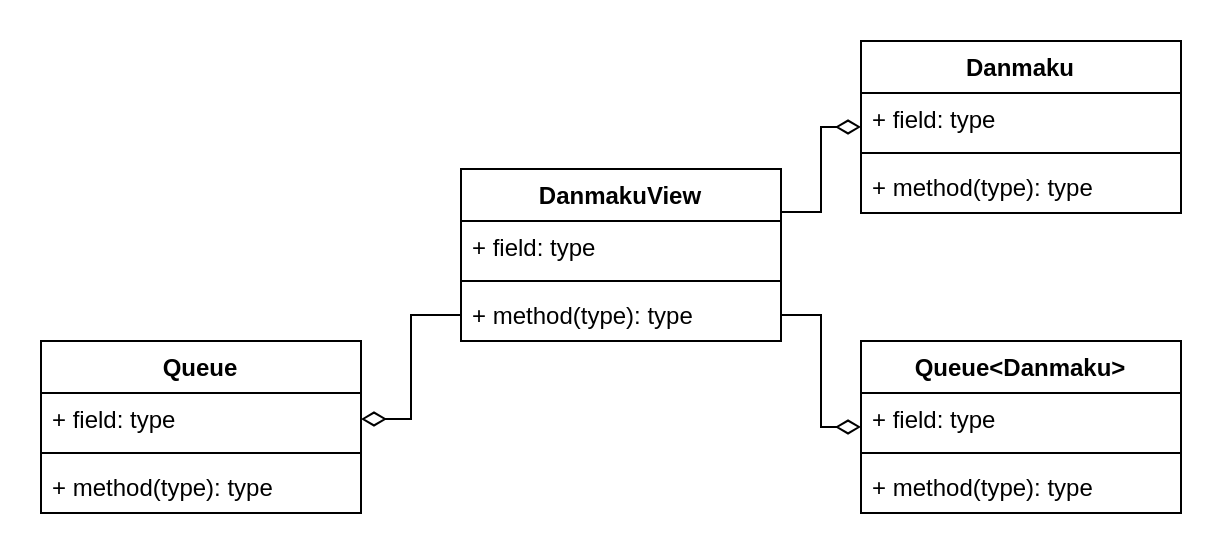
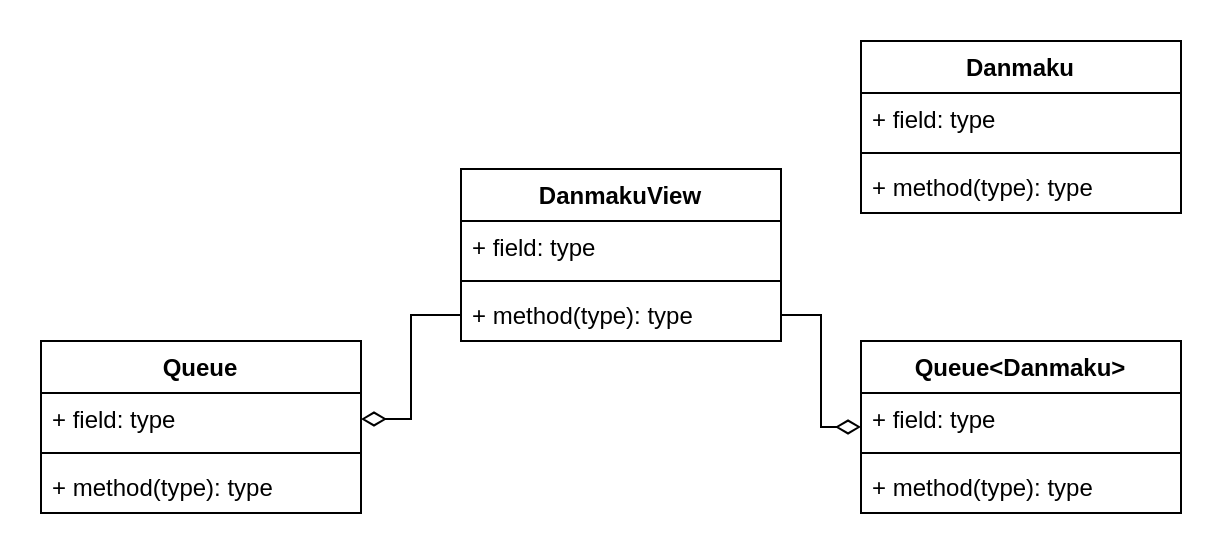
(821, 182) -> none
